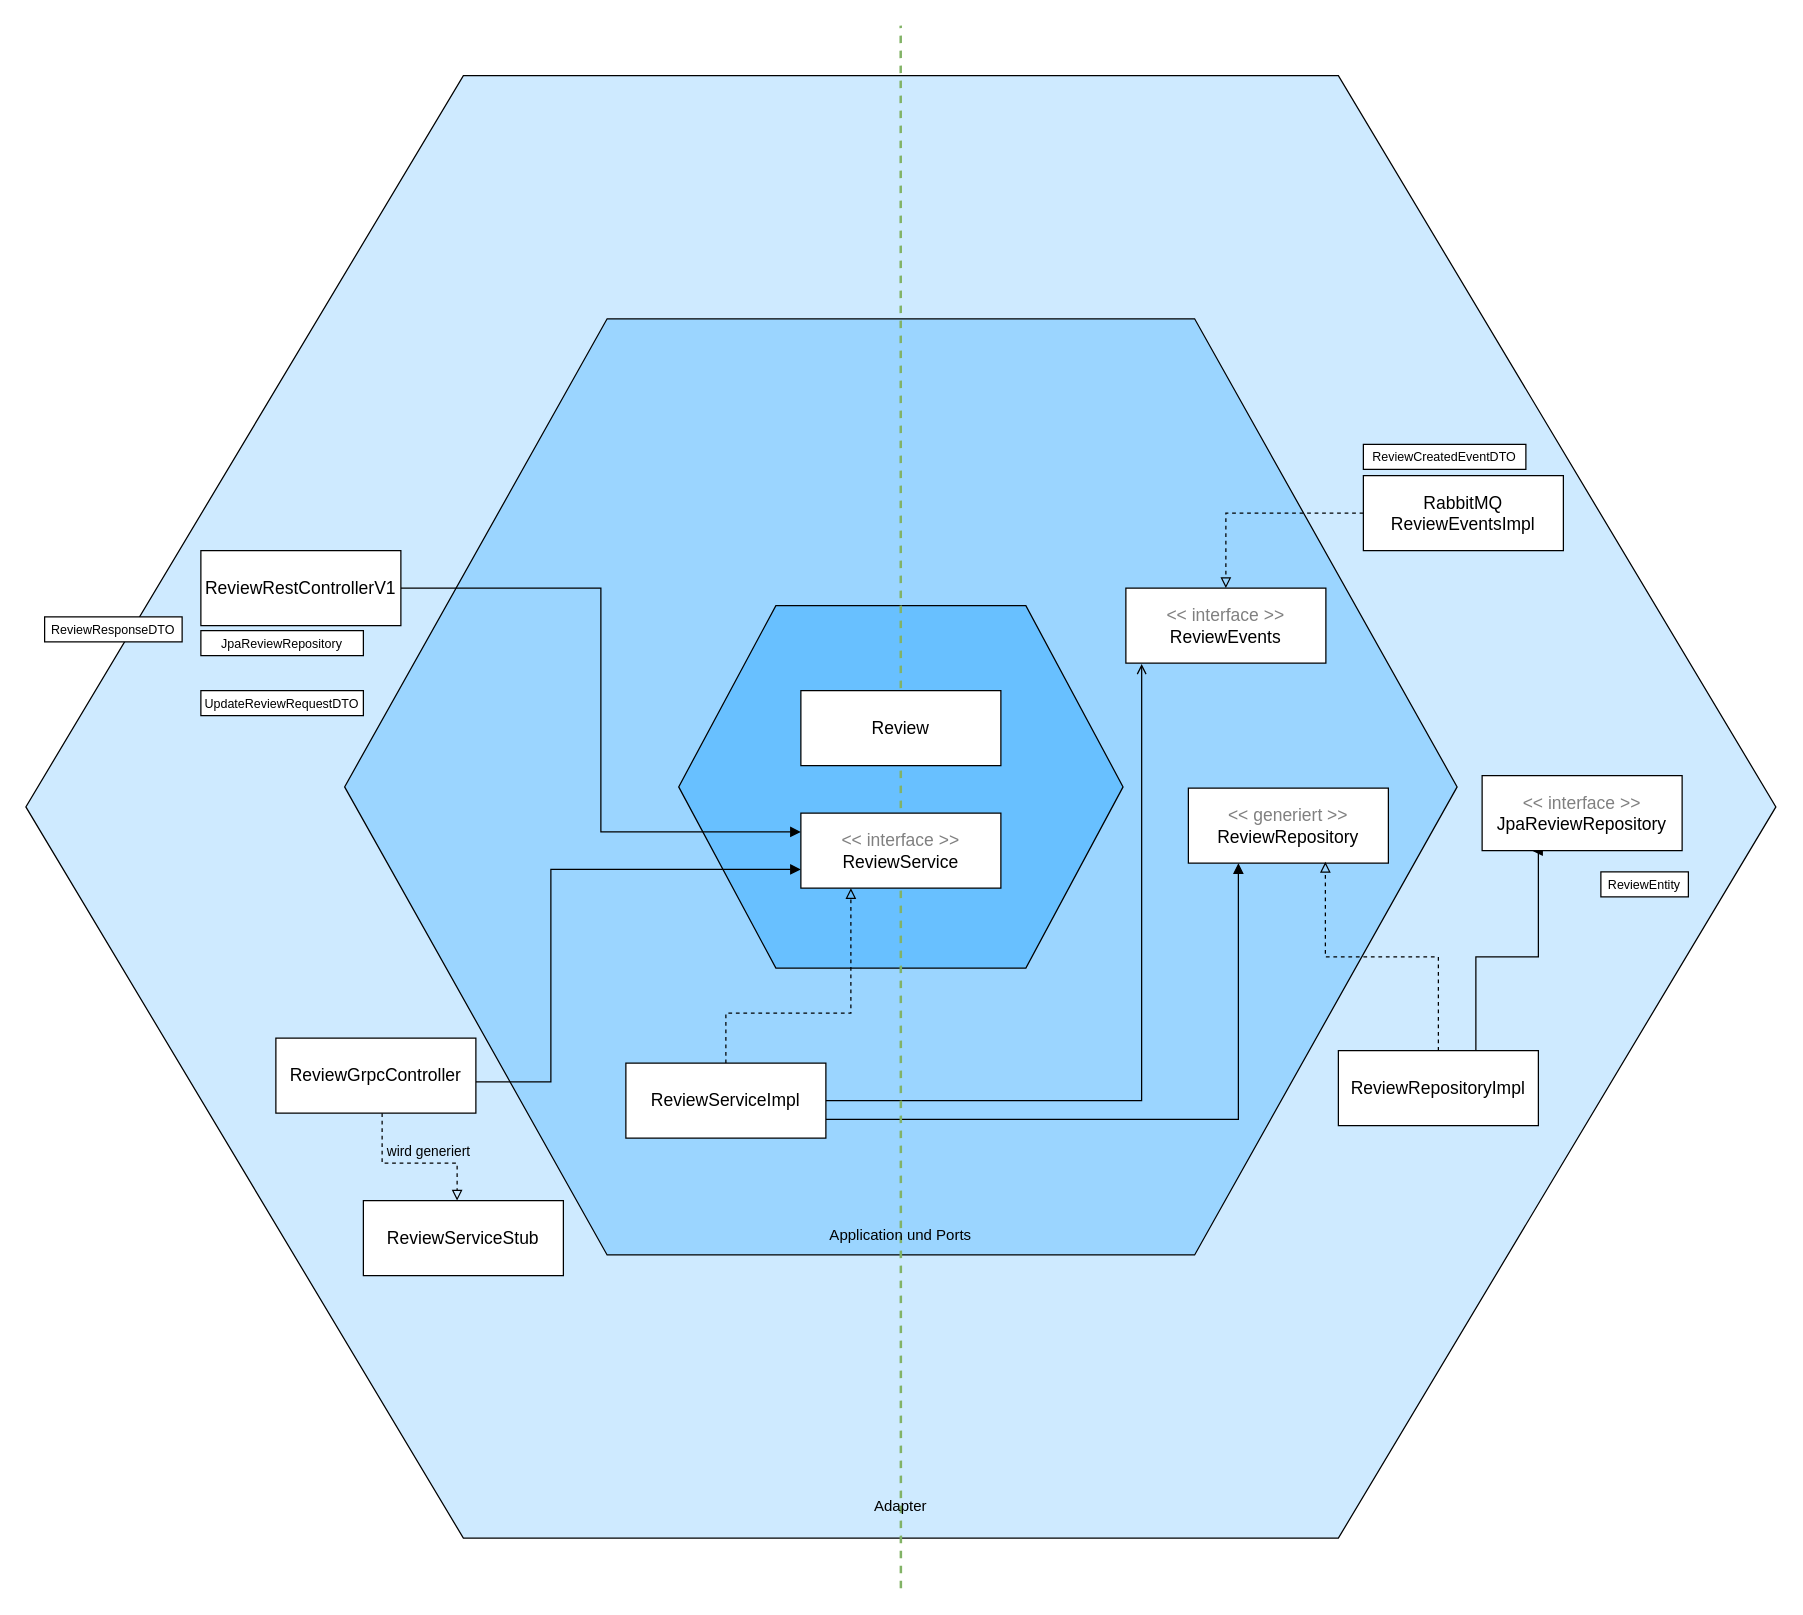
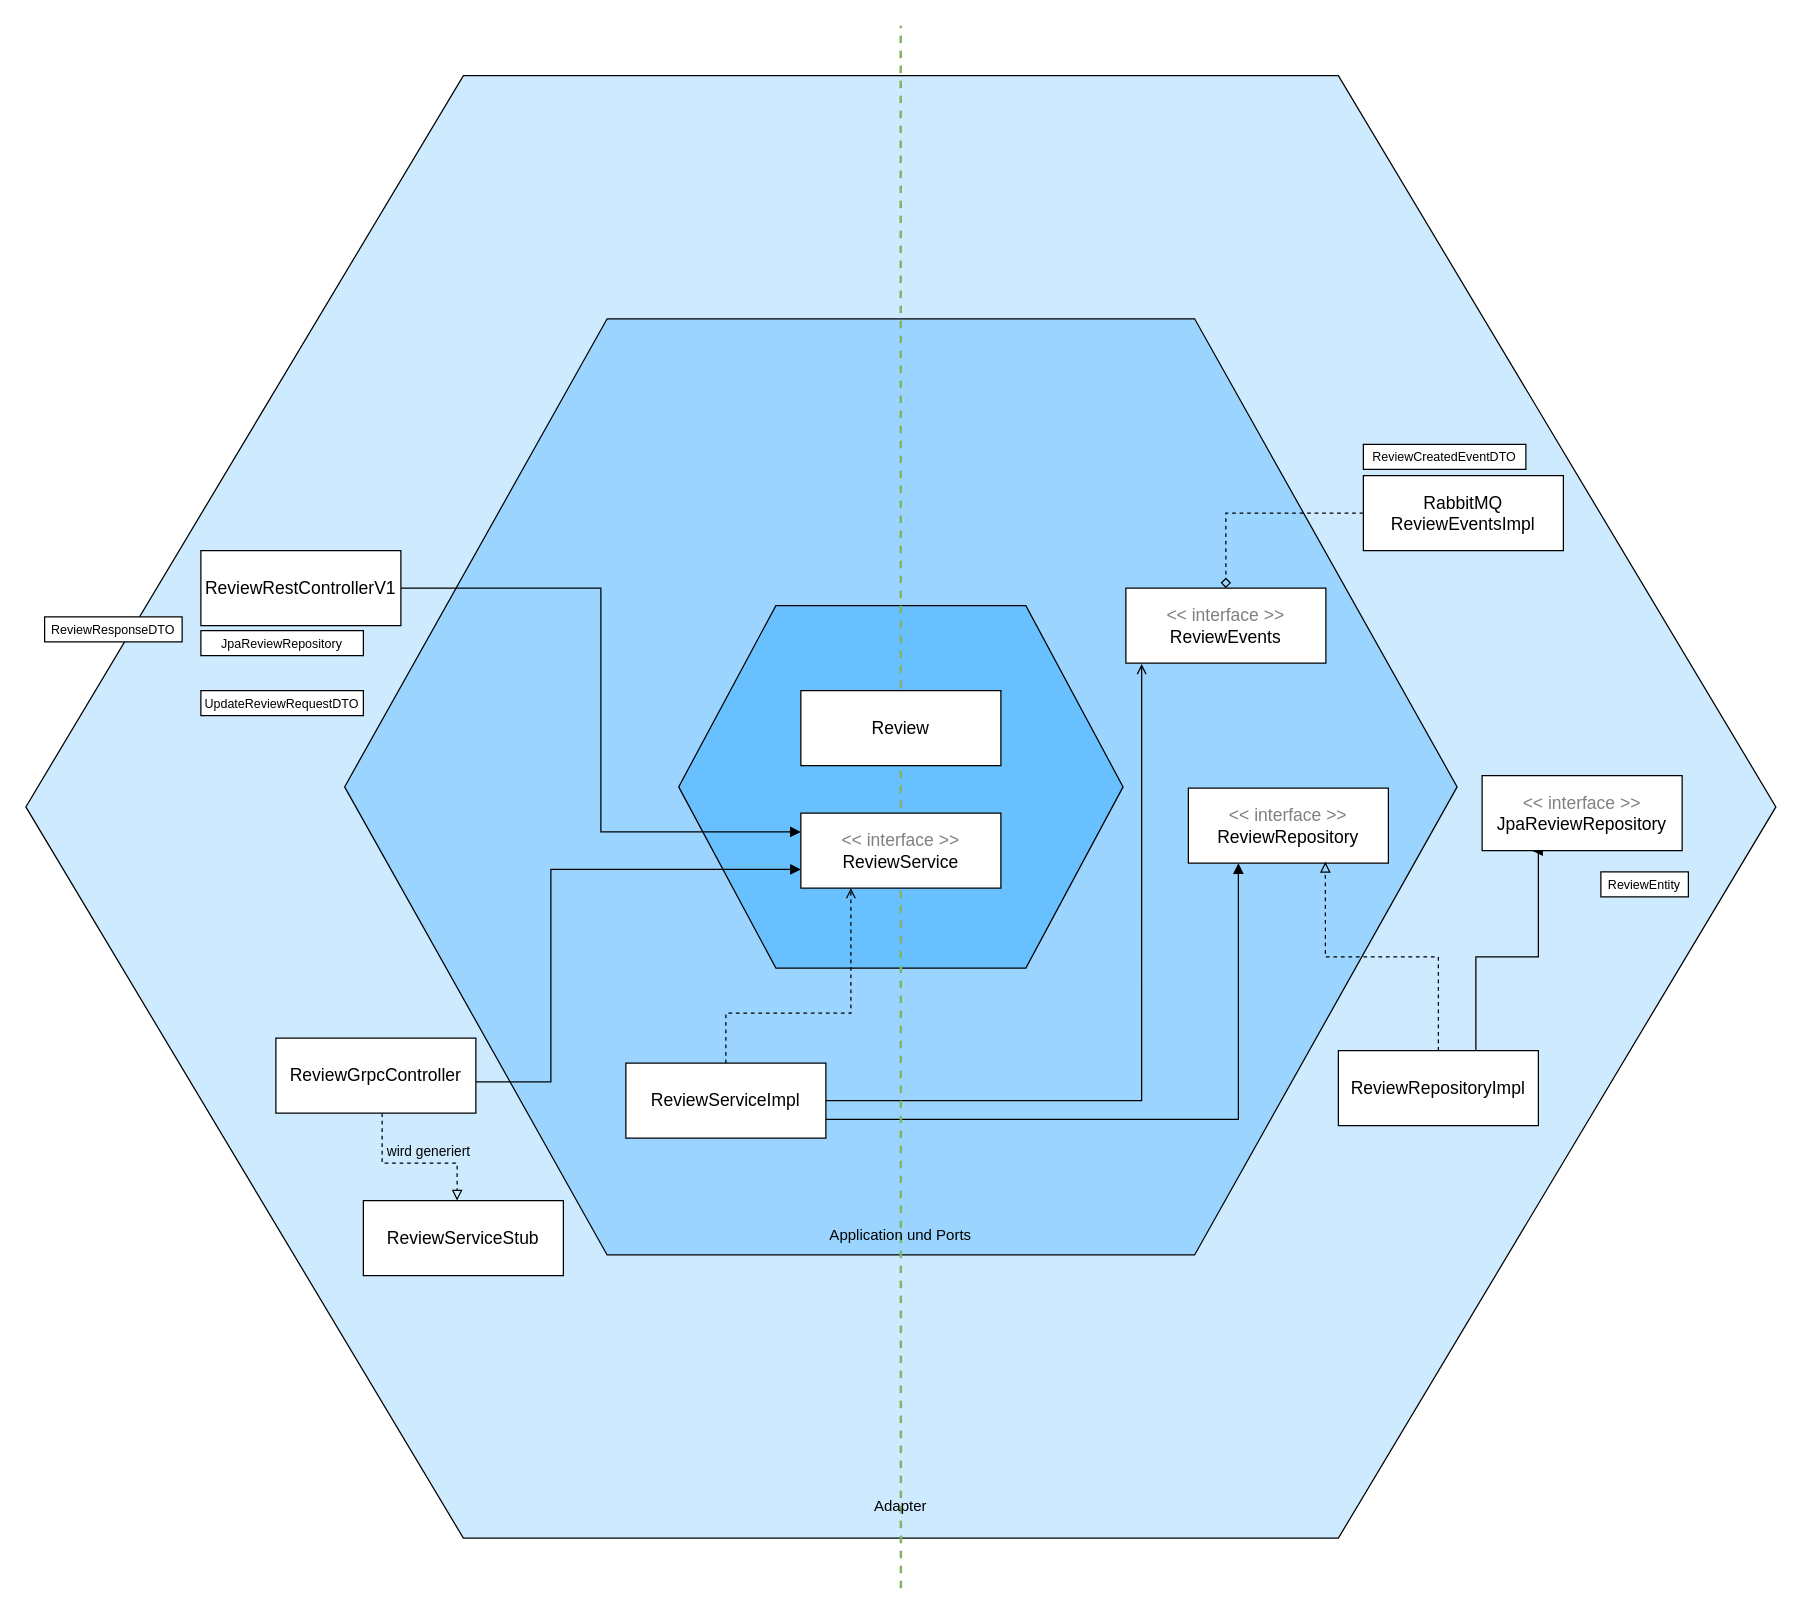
(1226, 576) -> (1226, 576)
(1288, 826) -> (1288, 826)
(851, 899) -> (851, 896)
